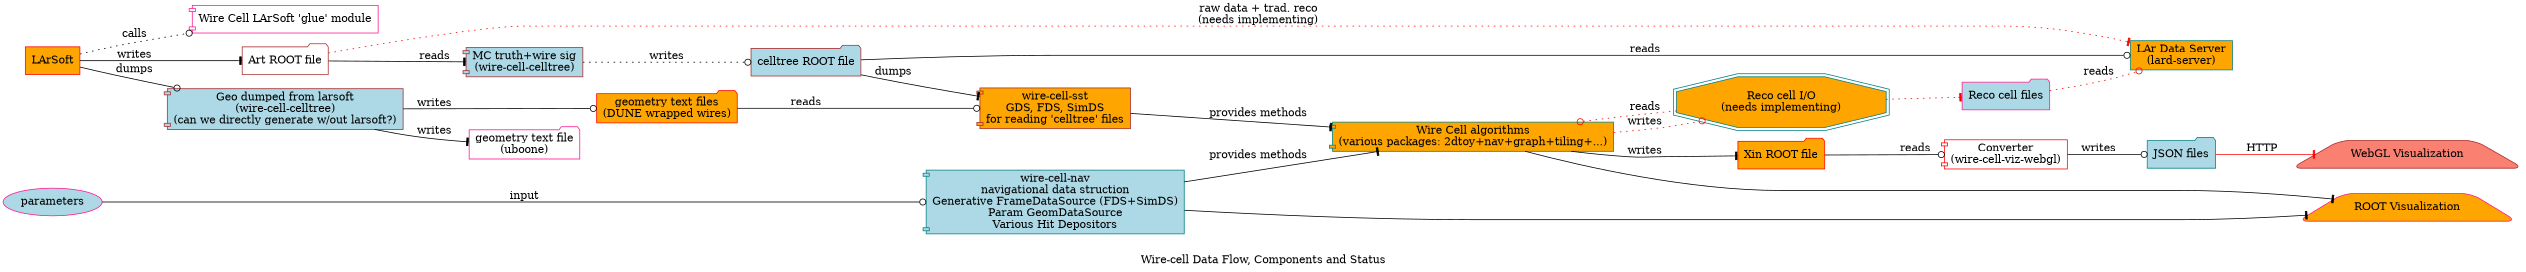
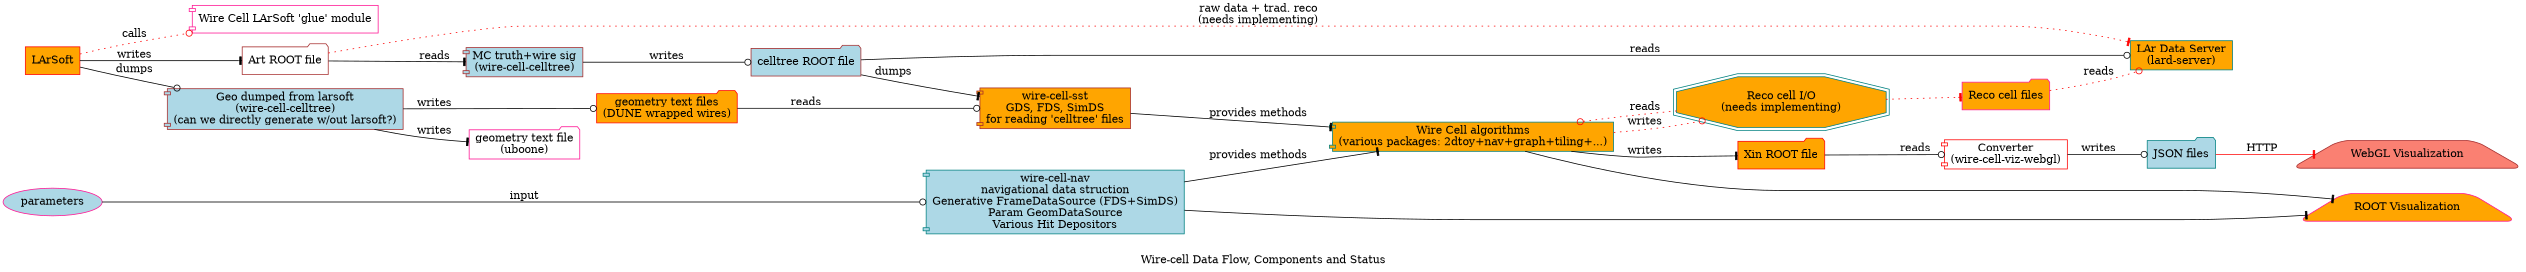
(133, 43) -> (133, 43)
(664, 62) -> (664, 62)
(2006, 96) -> (2006, 96)
